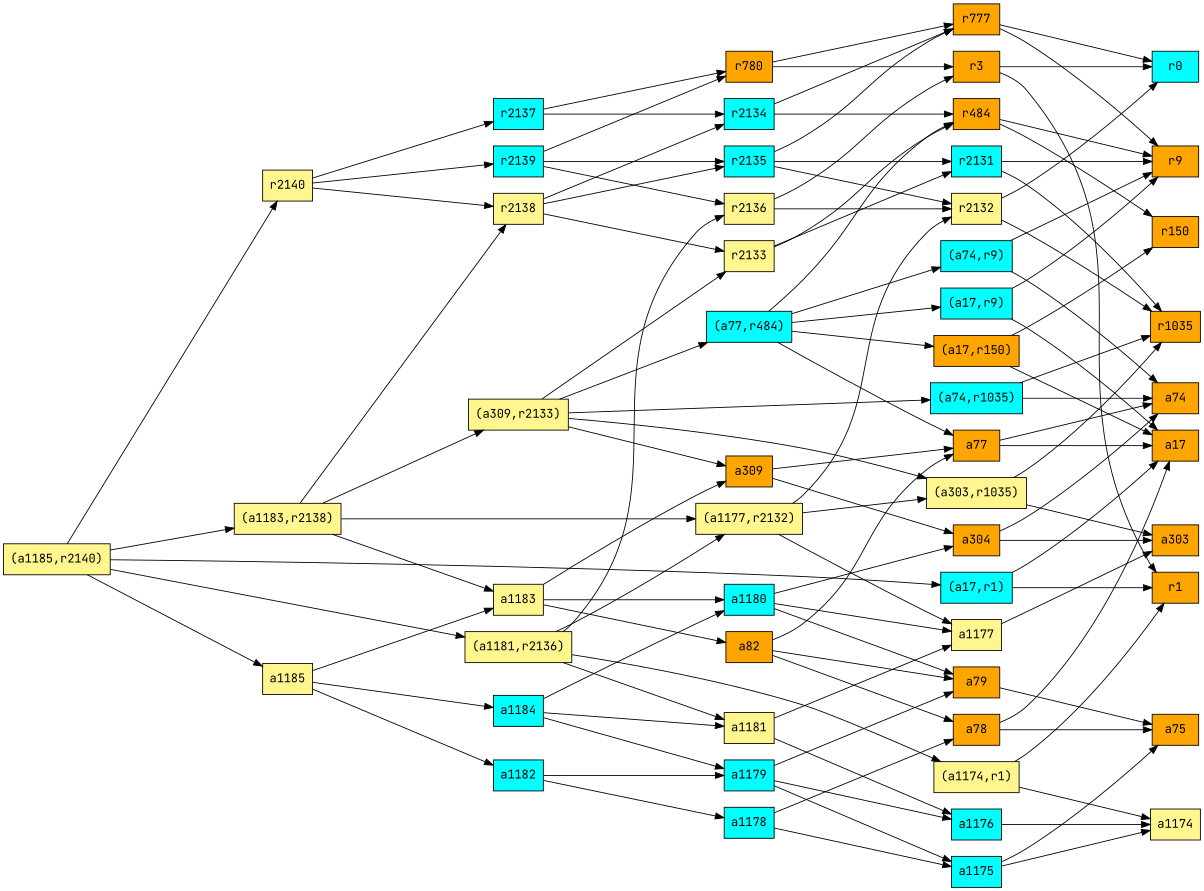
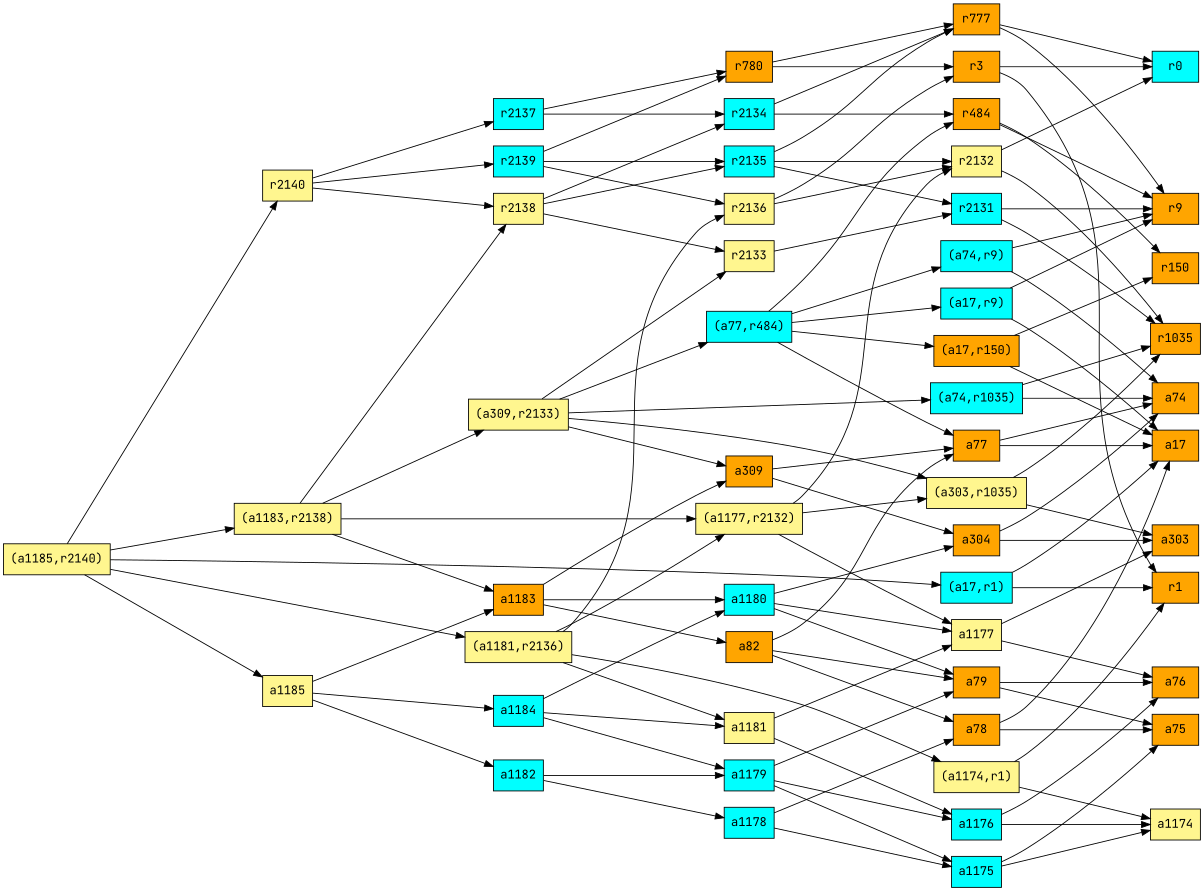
(857, 192) -> none
(518, 600) -> (518, 600)
none -> (1175, 682)
